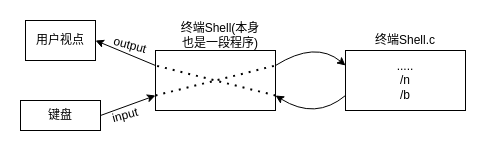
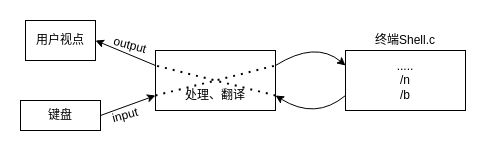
(221, 36) -> none
none -> (216, 96)
